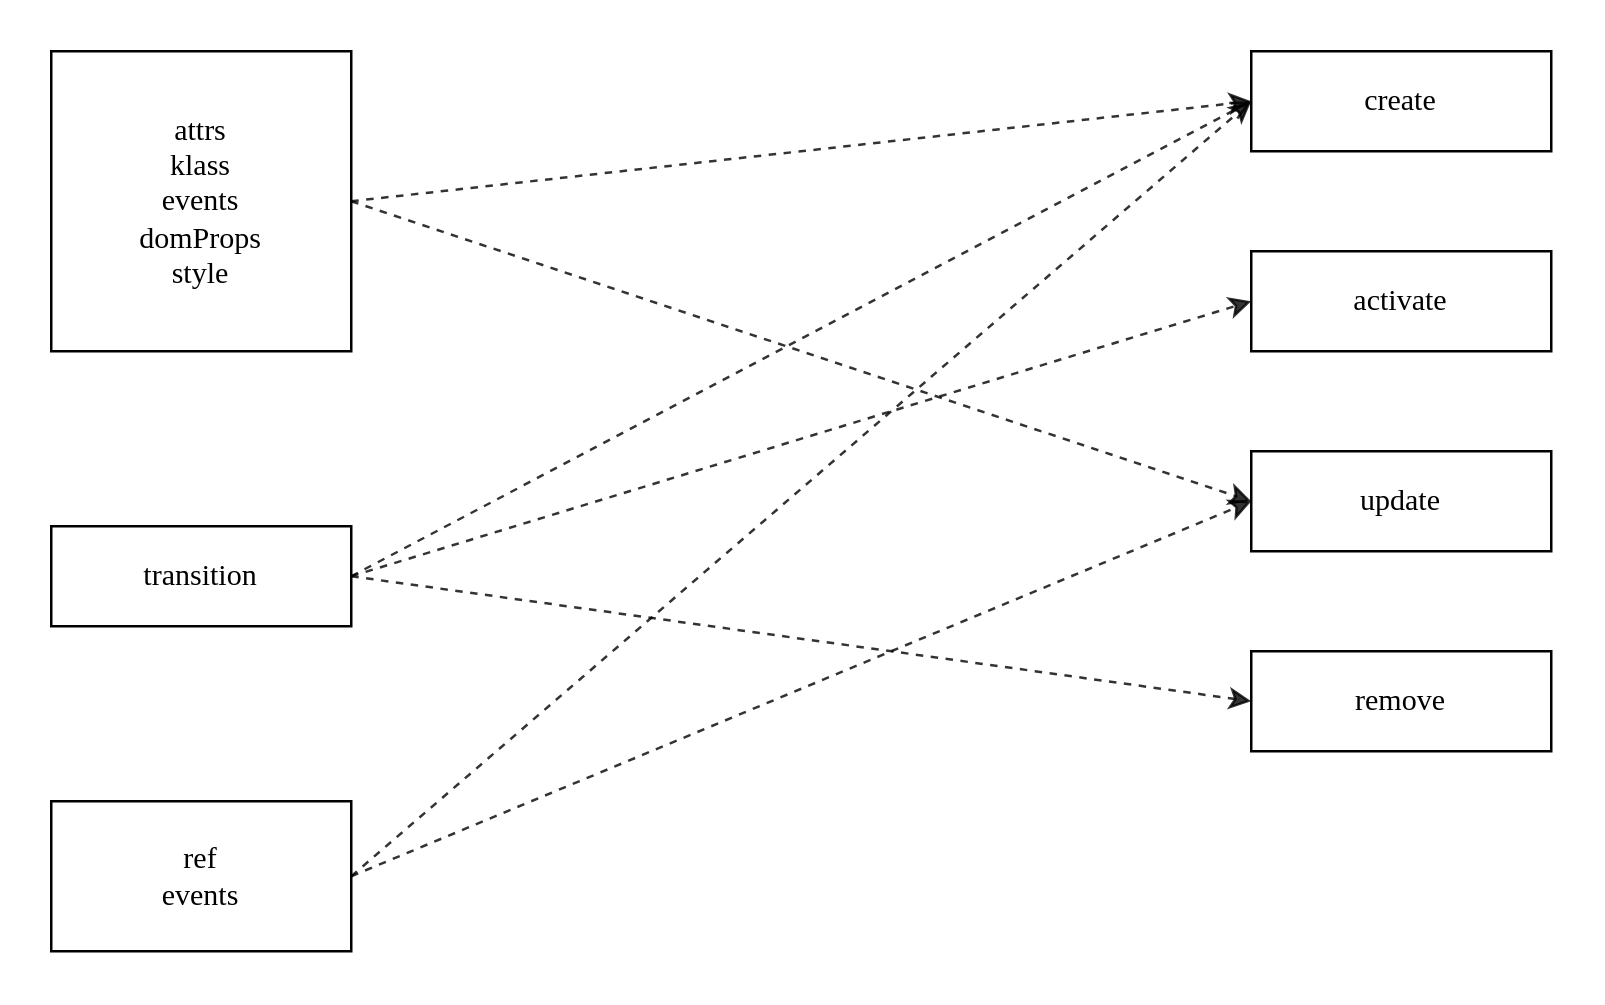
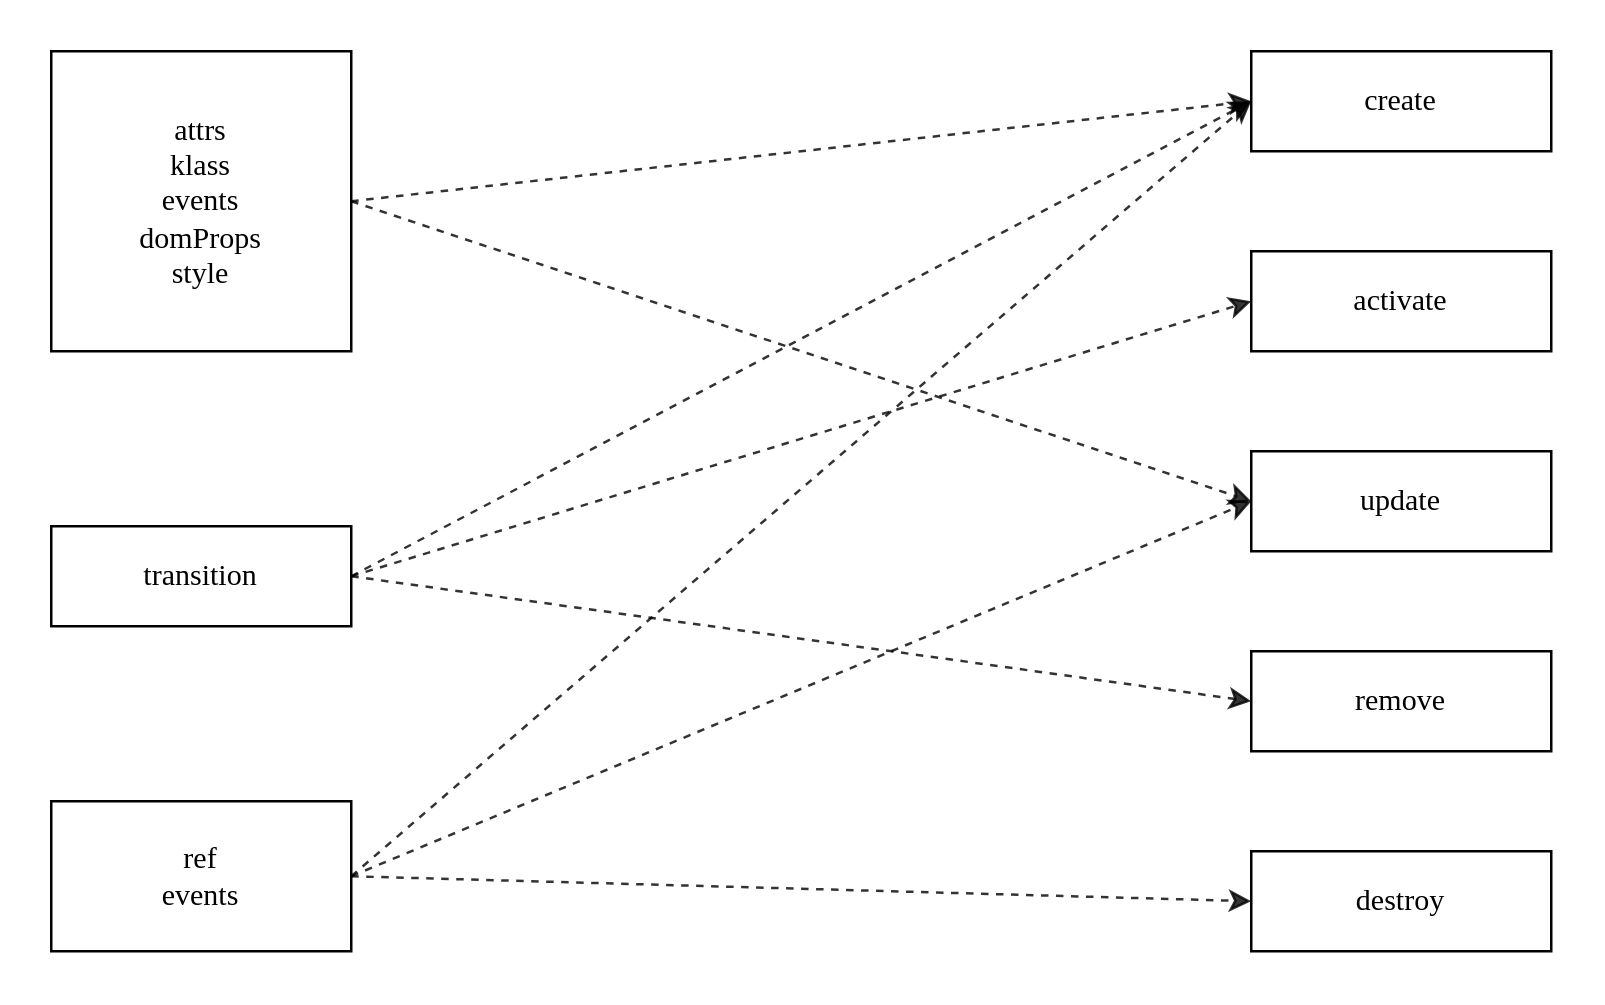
(1234, 110) -> (1237, 109)
none -> (799, 889)
none -> (1401, 901)
